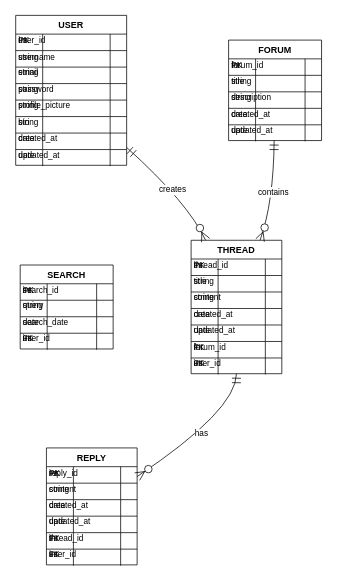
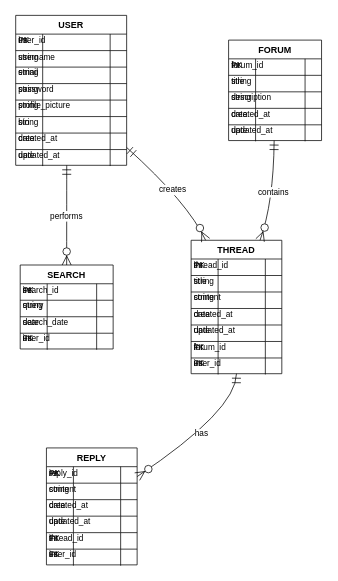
none -> (66, 217)
